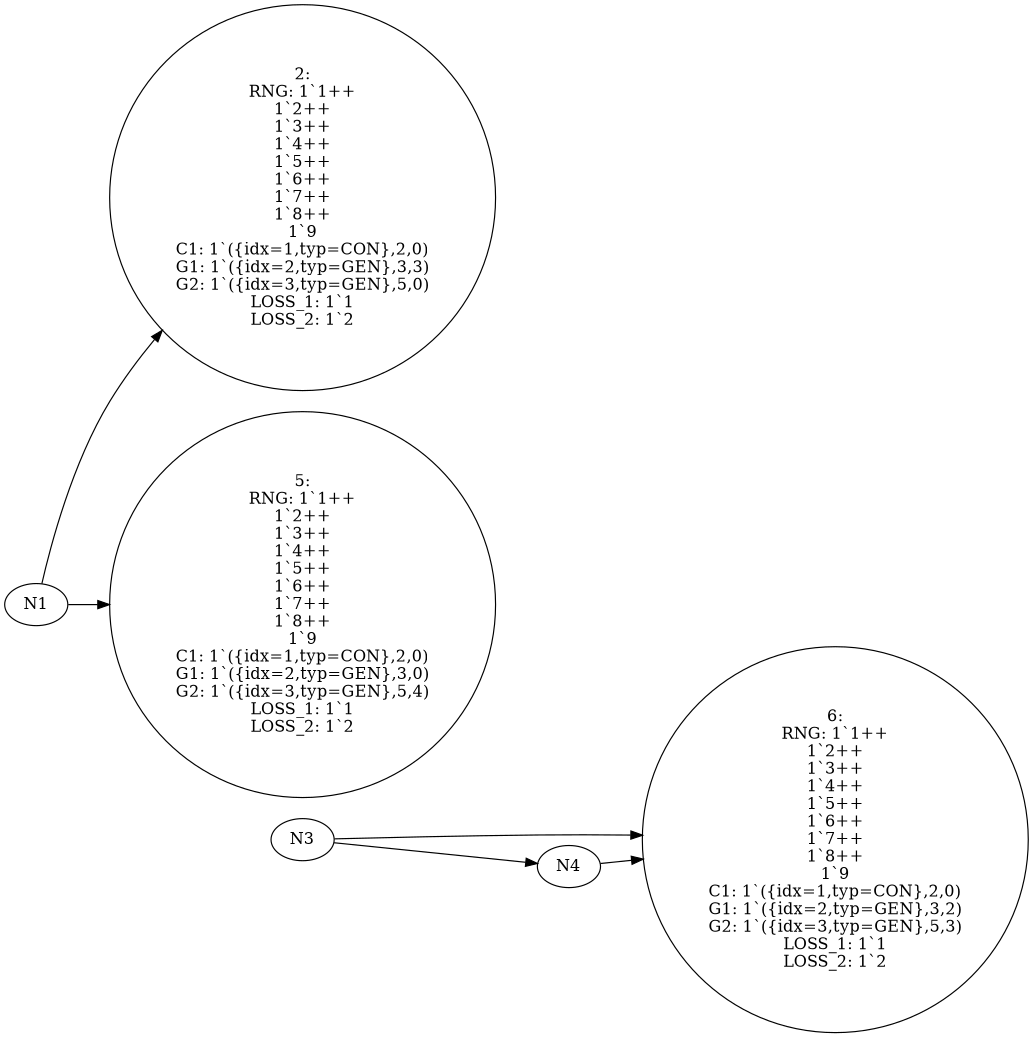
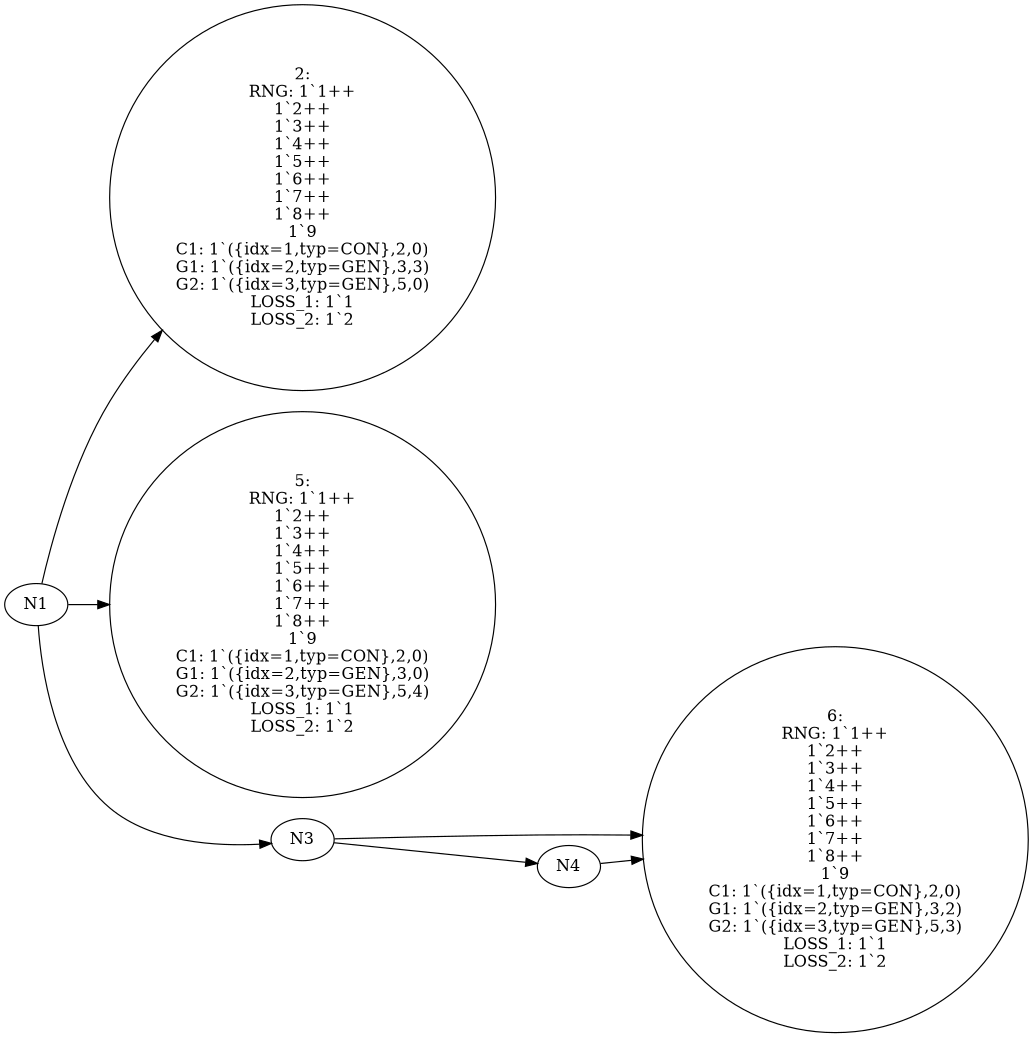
none -> (95, 793)
